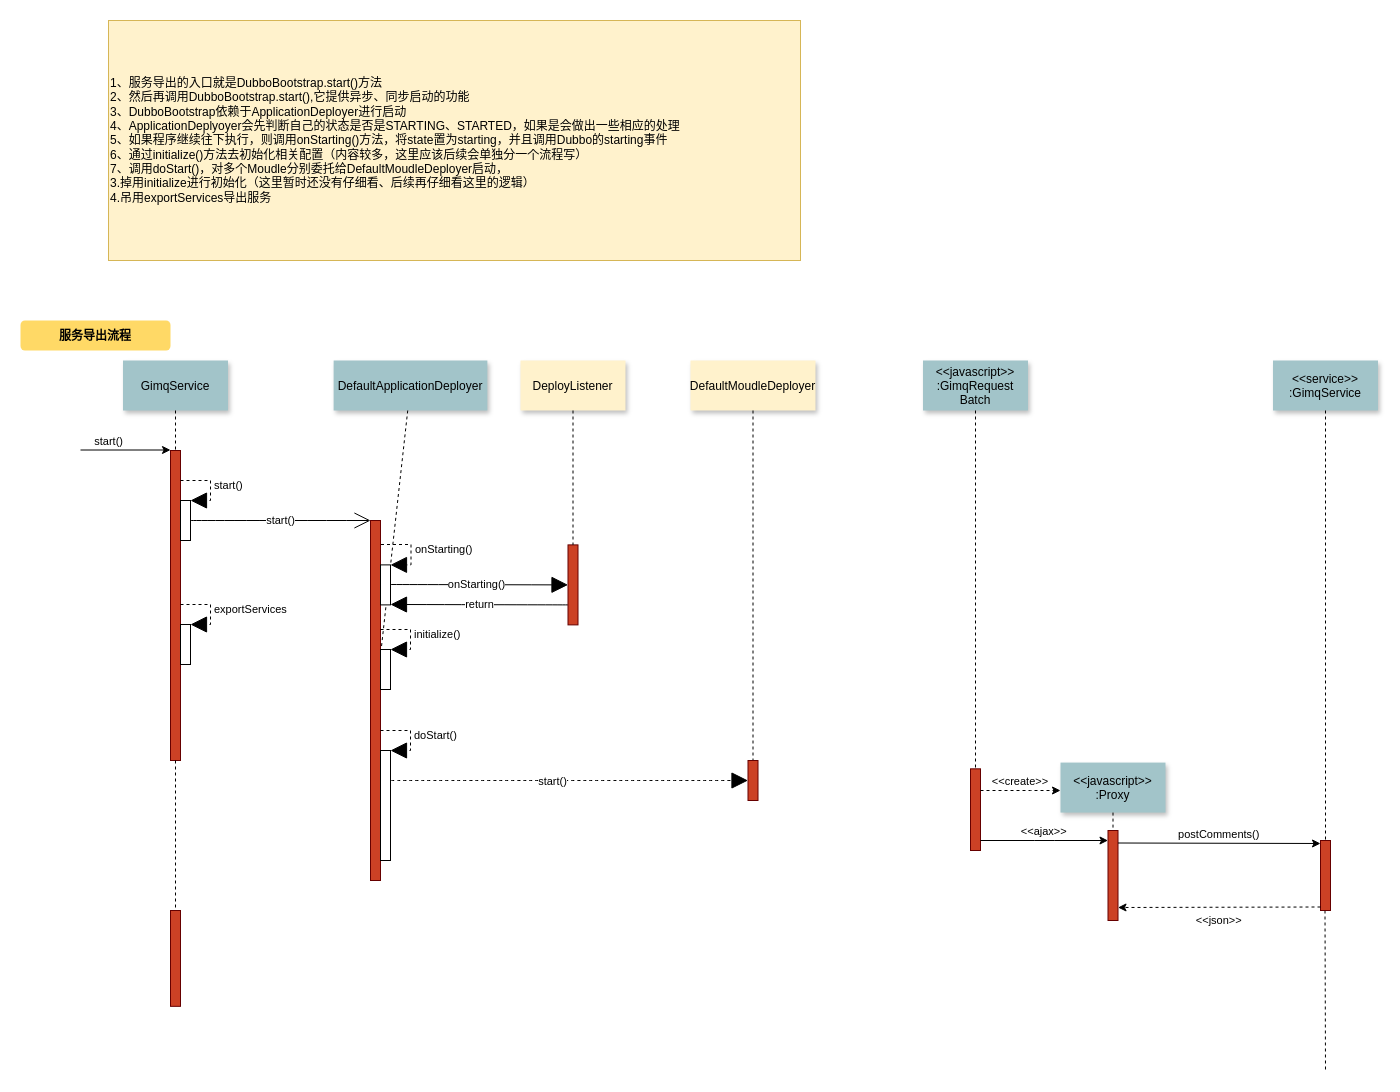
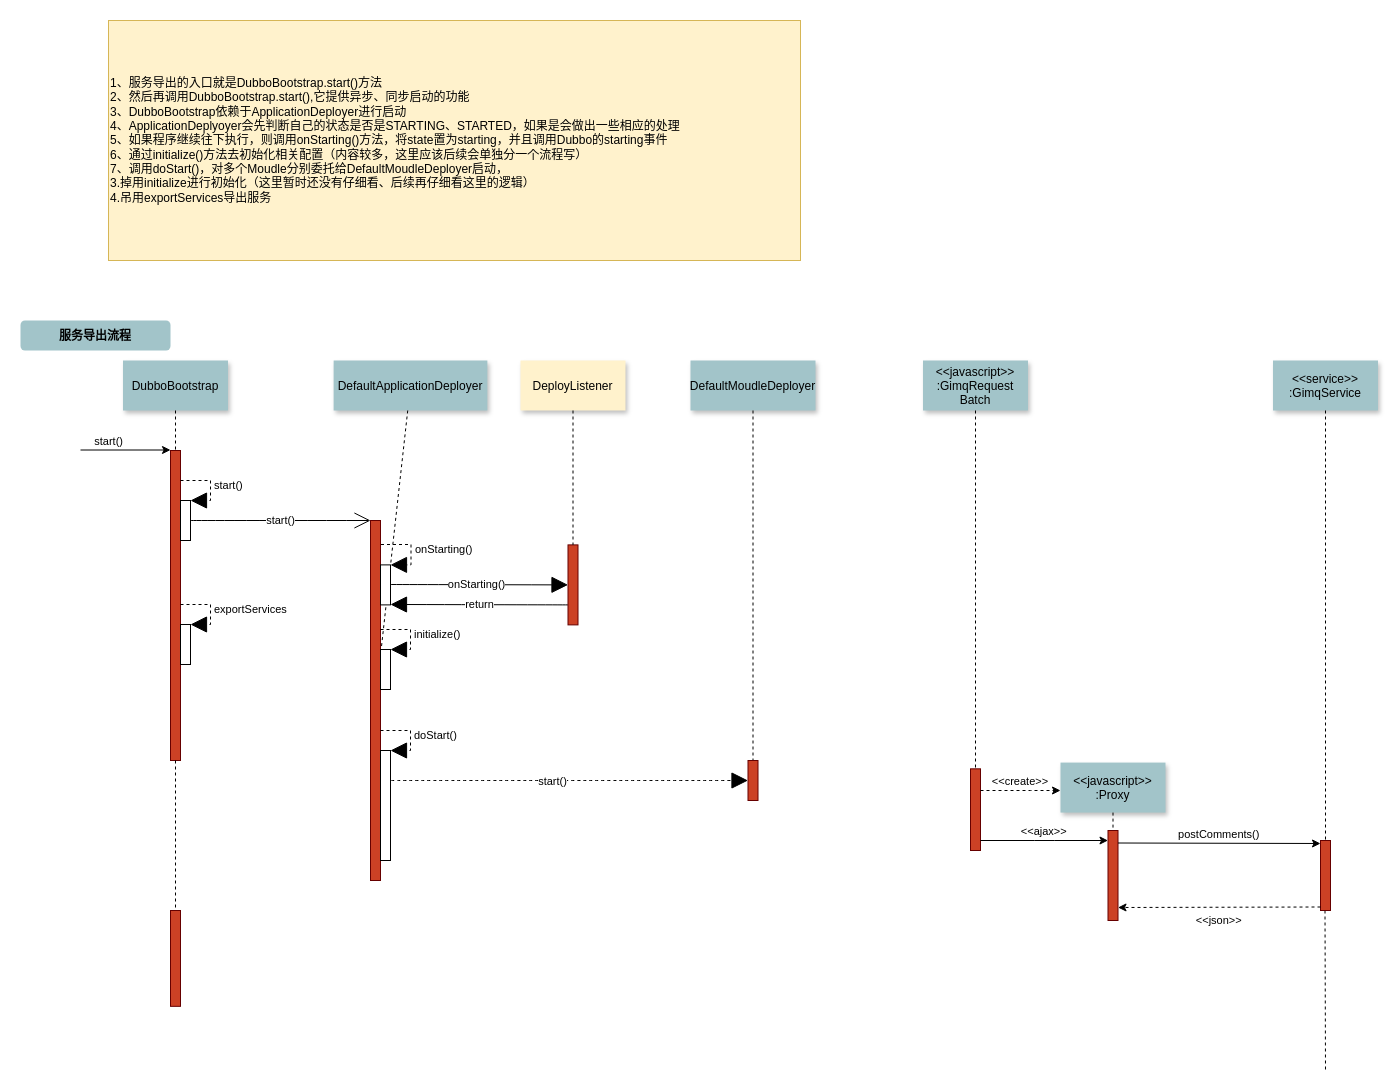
(96, 336) -> (96, 336)
(175, 386) -> (175, 386)
(753, 386) -> (753, 386)
